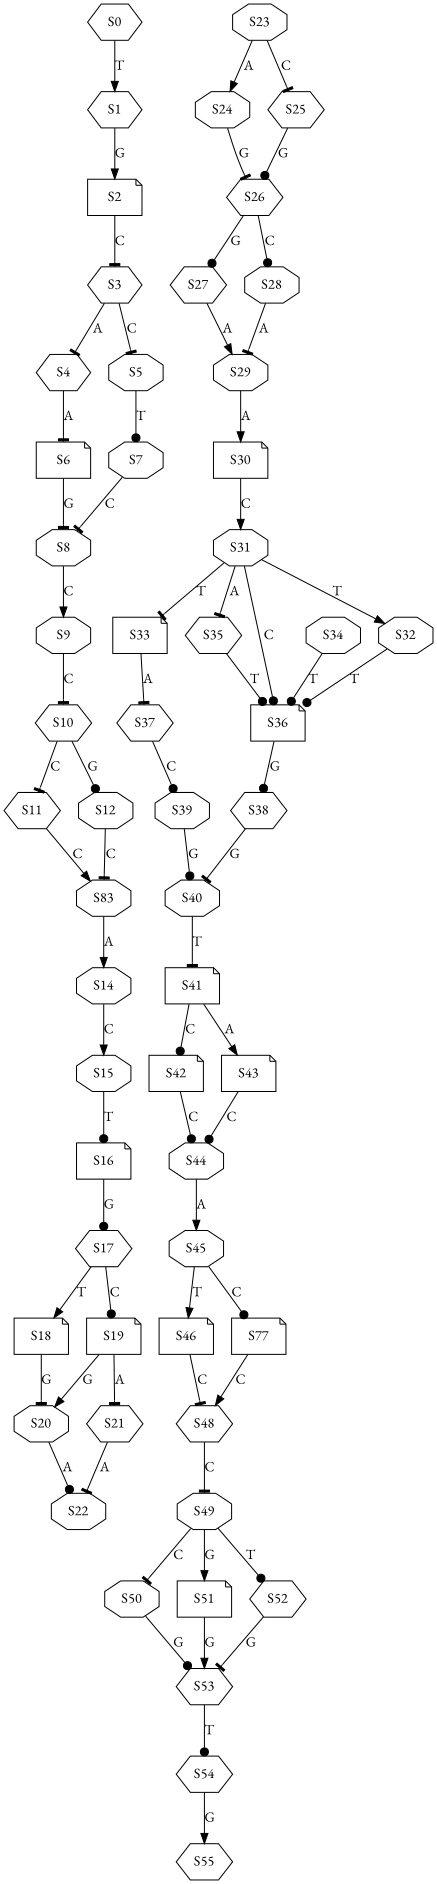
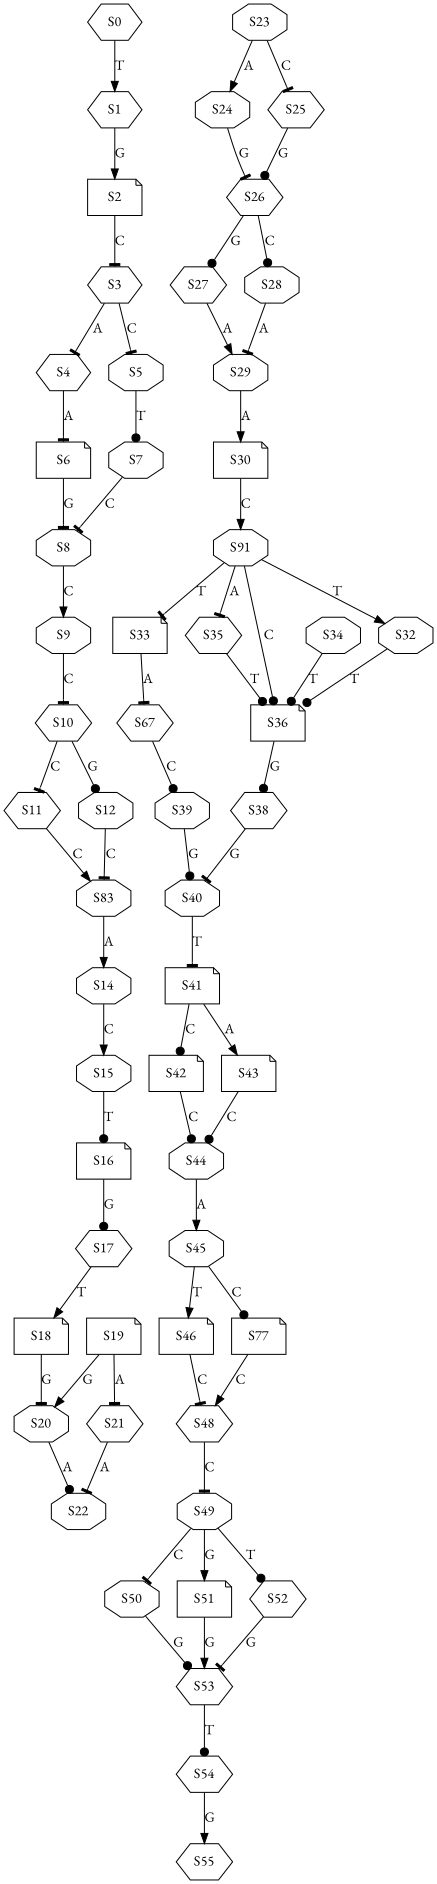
(241, 548) -> (241, 548)
(145, 723) -> (145, 723)
(108, 1288) -> none
